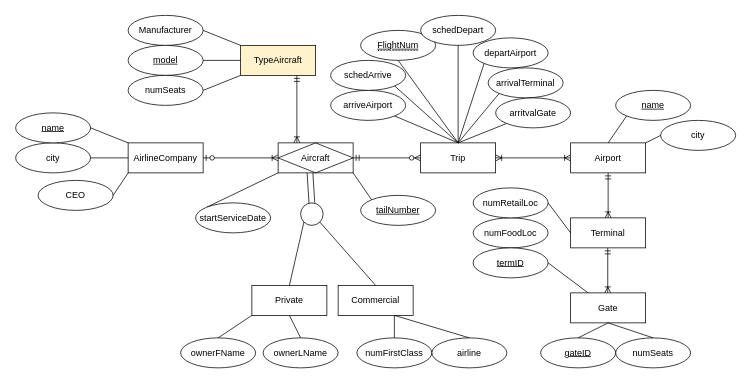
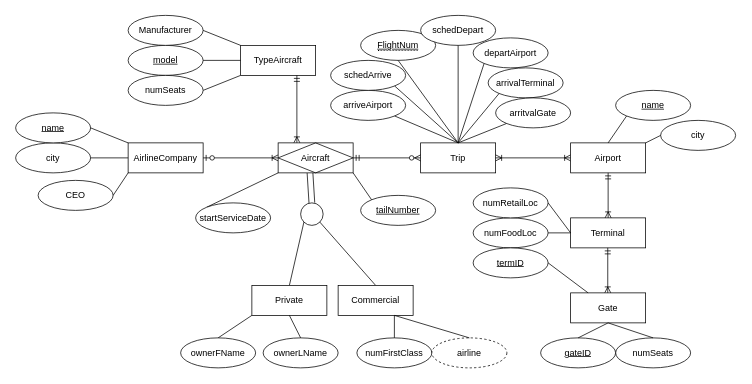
(278, 60) -> (278, 60)
none -> (559, 233)
(469, 353) -> (469, 353)
